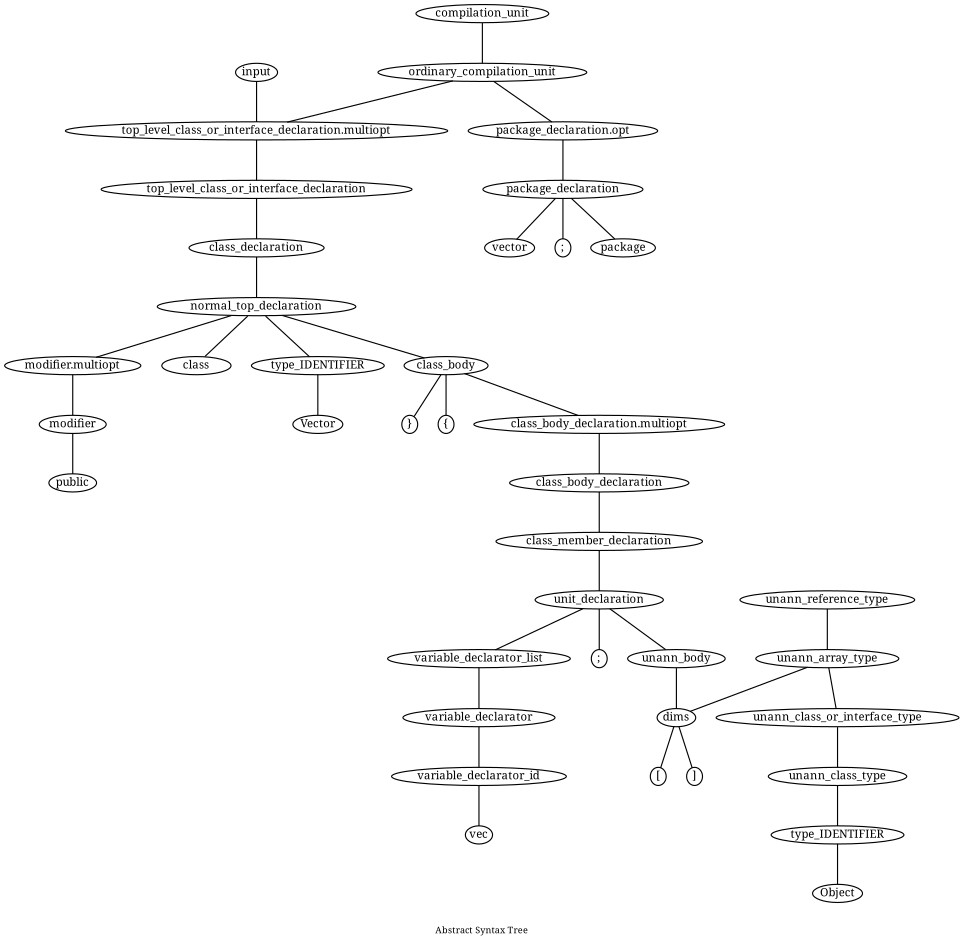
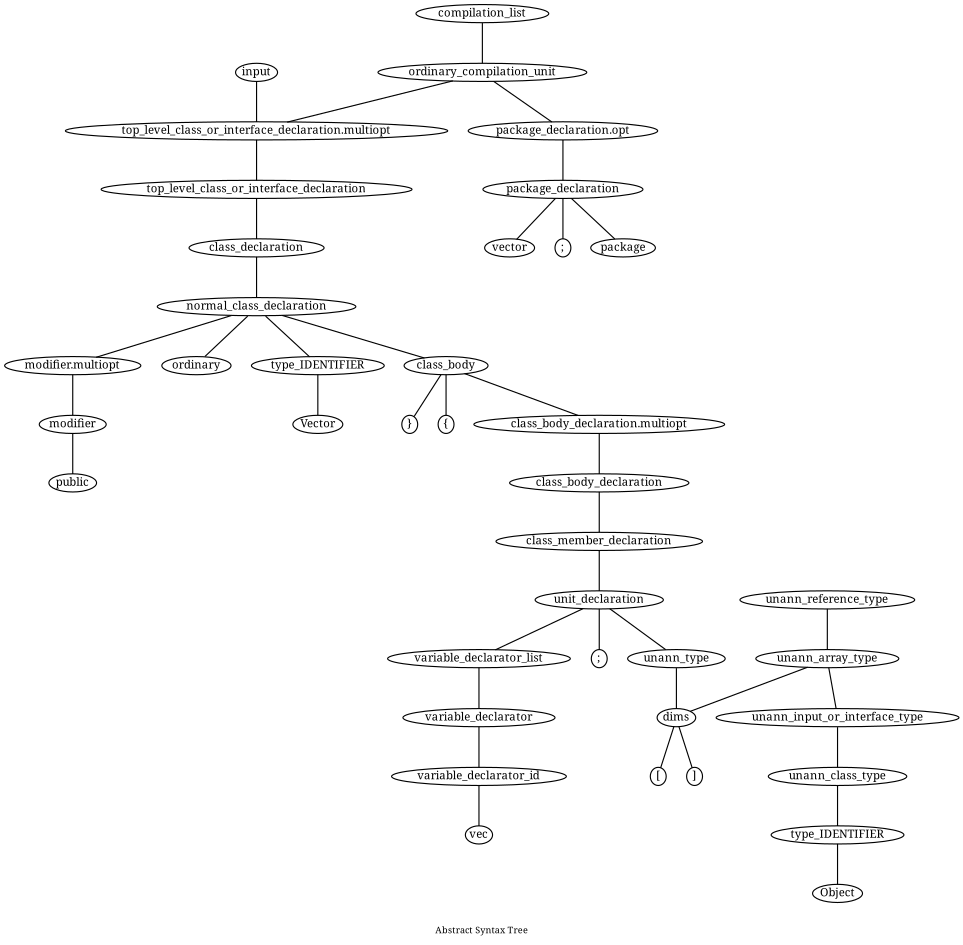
(482, 14) -> (482, 14)
(257, 307) -> (257, 307)
(196, 366) -> (196, 366)
(676, 659) -> (676, 659)
(838, 718) -> (838, 718)
